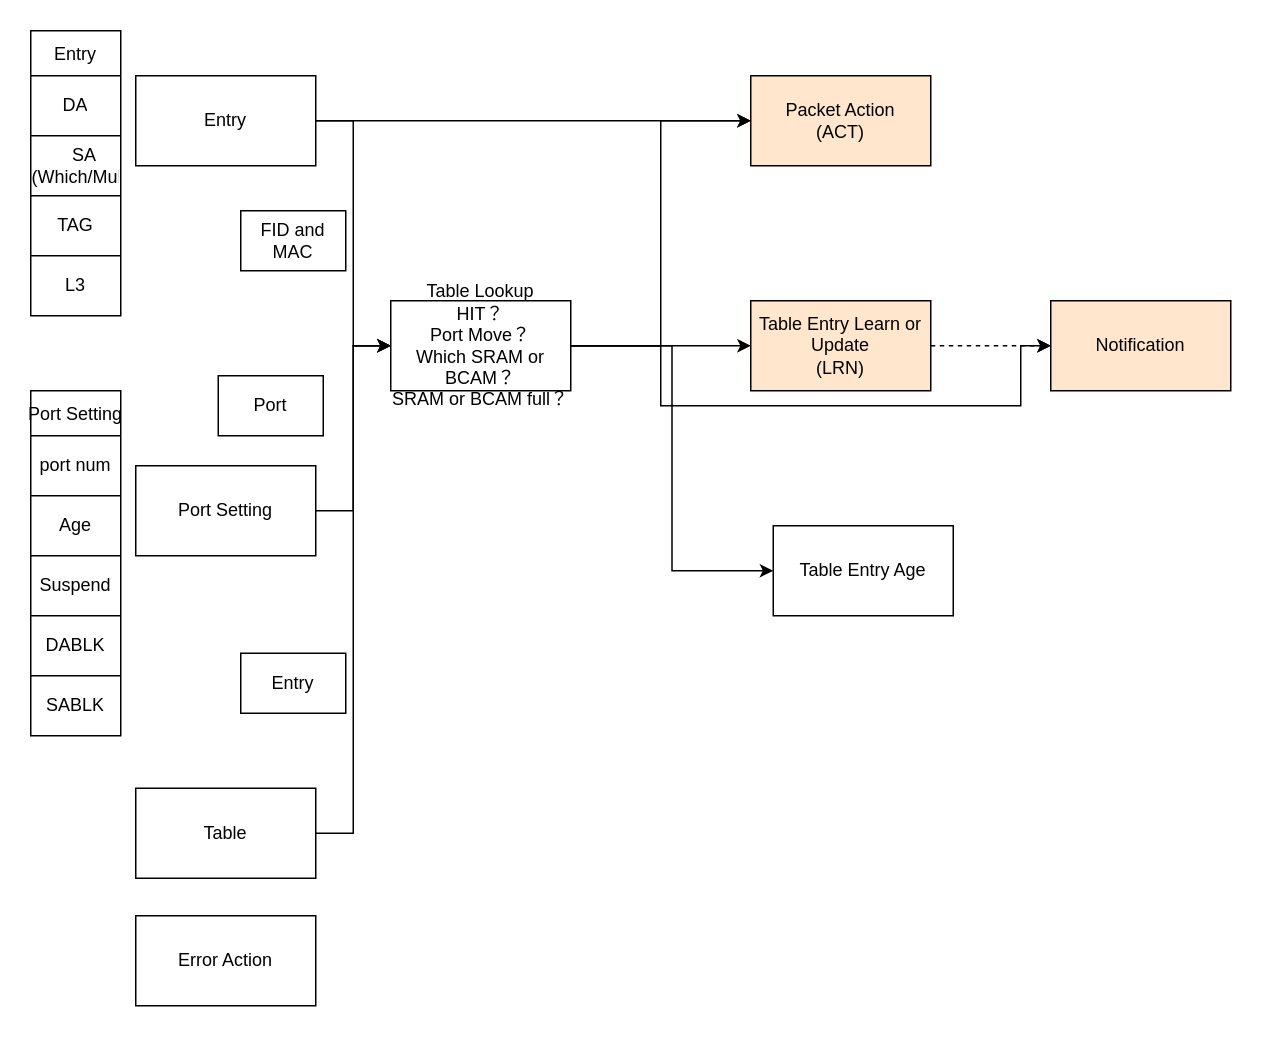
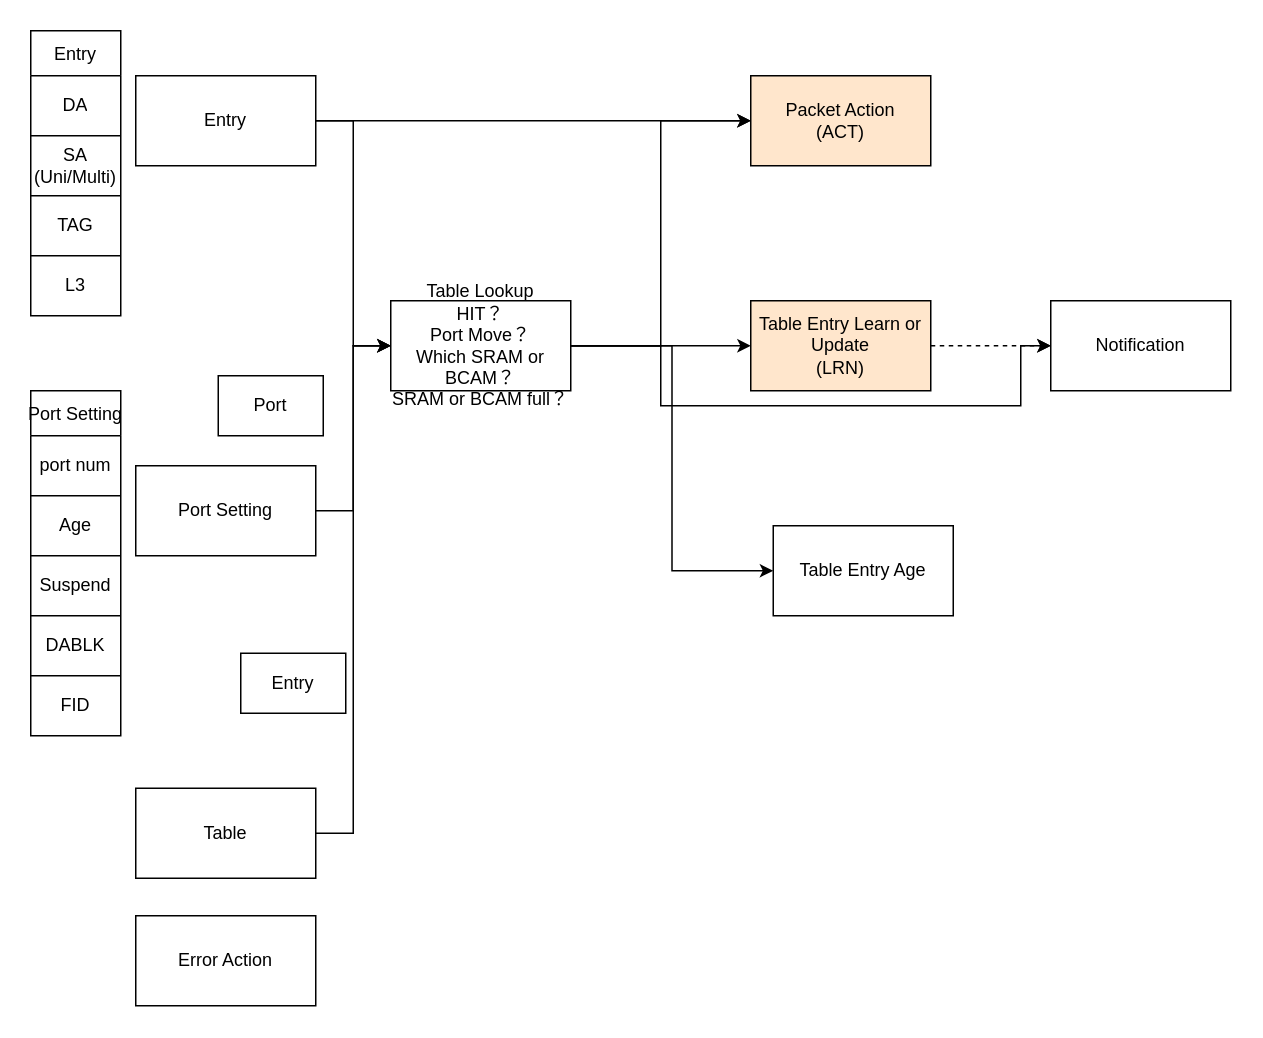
(76, 166) -> (76, 166)
(293, 241) -> none
(1141, 346) -> (1141, 346)
(76, 706) -> (76, 706)
